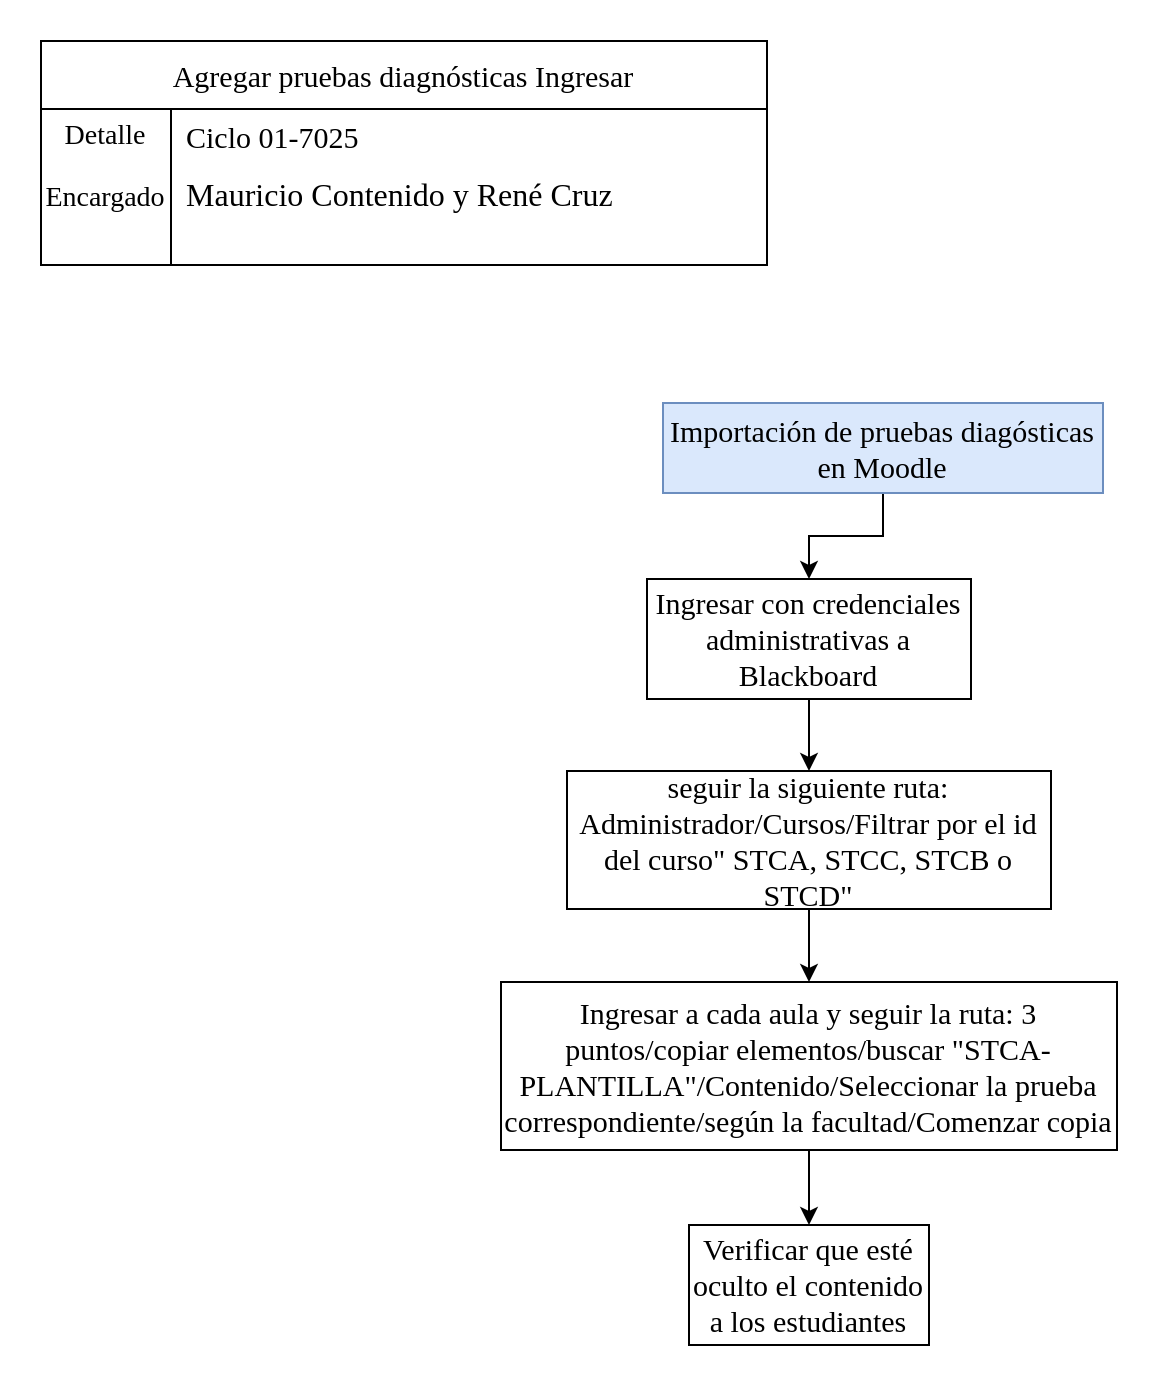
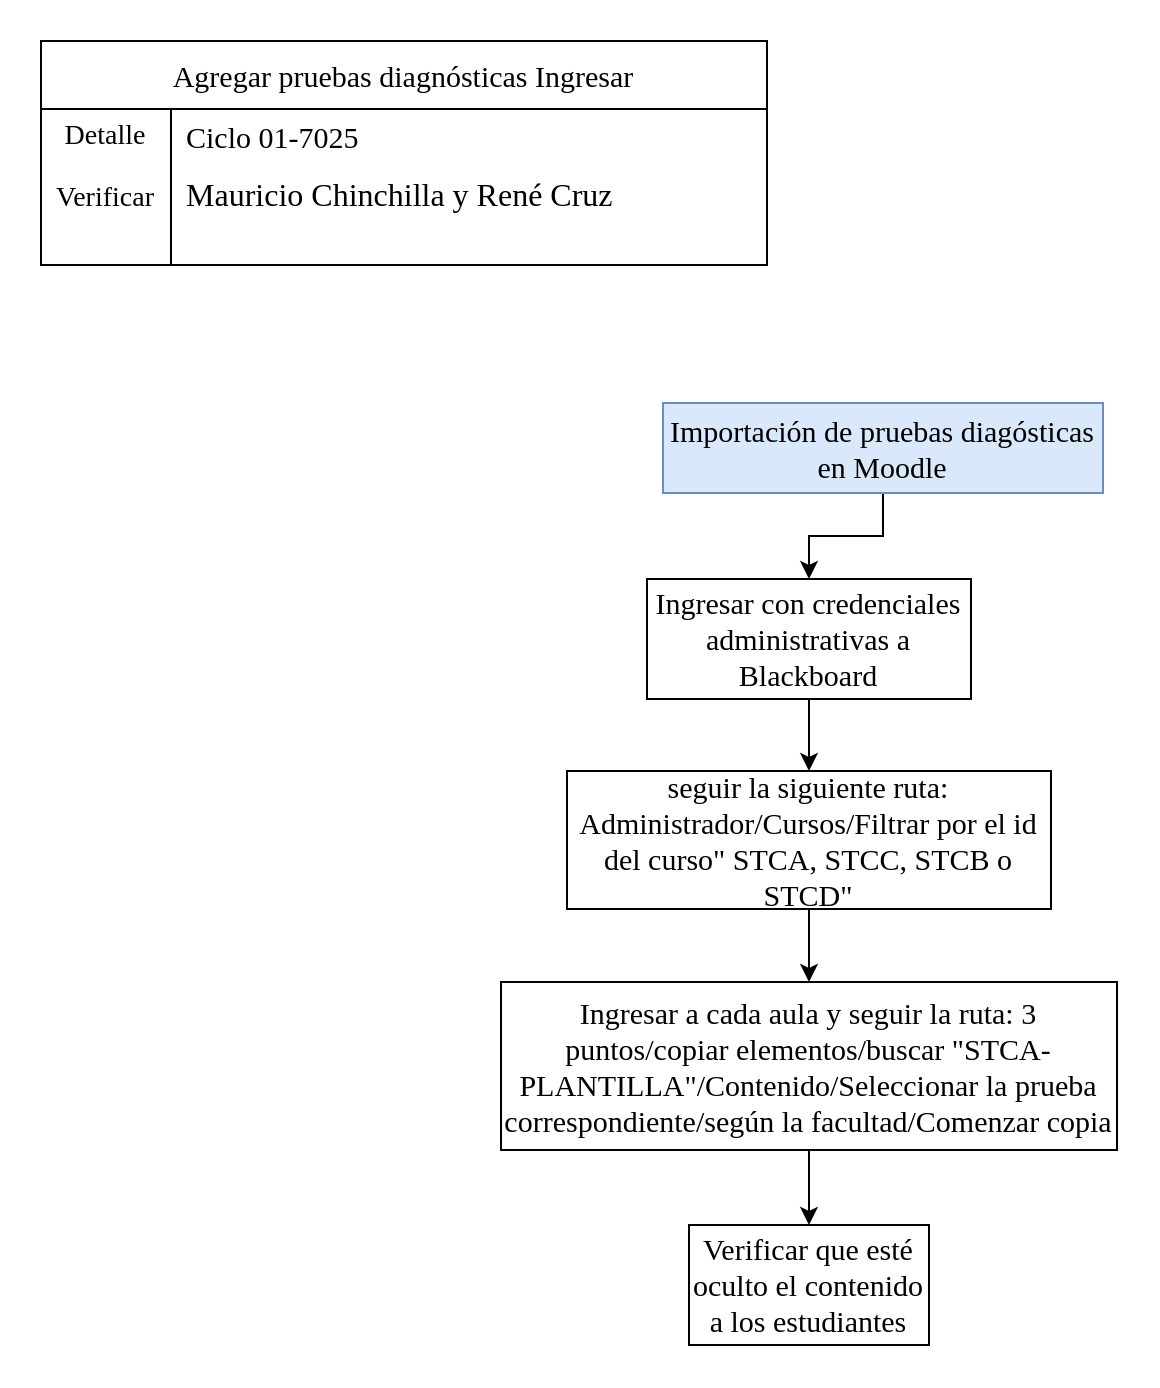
(106, 195) -> (106, 195)
(427, 195) -> (423, 195)
